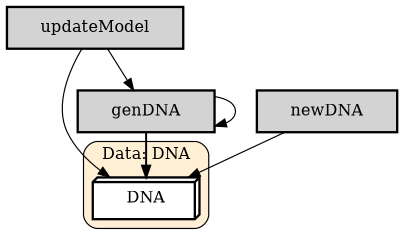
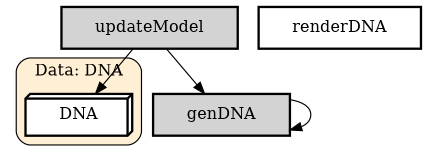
none -> (340, 28)
(327, 111) -> none
(146, 149) -> none
